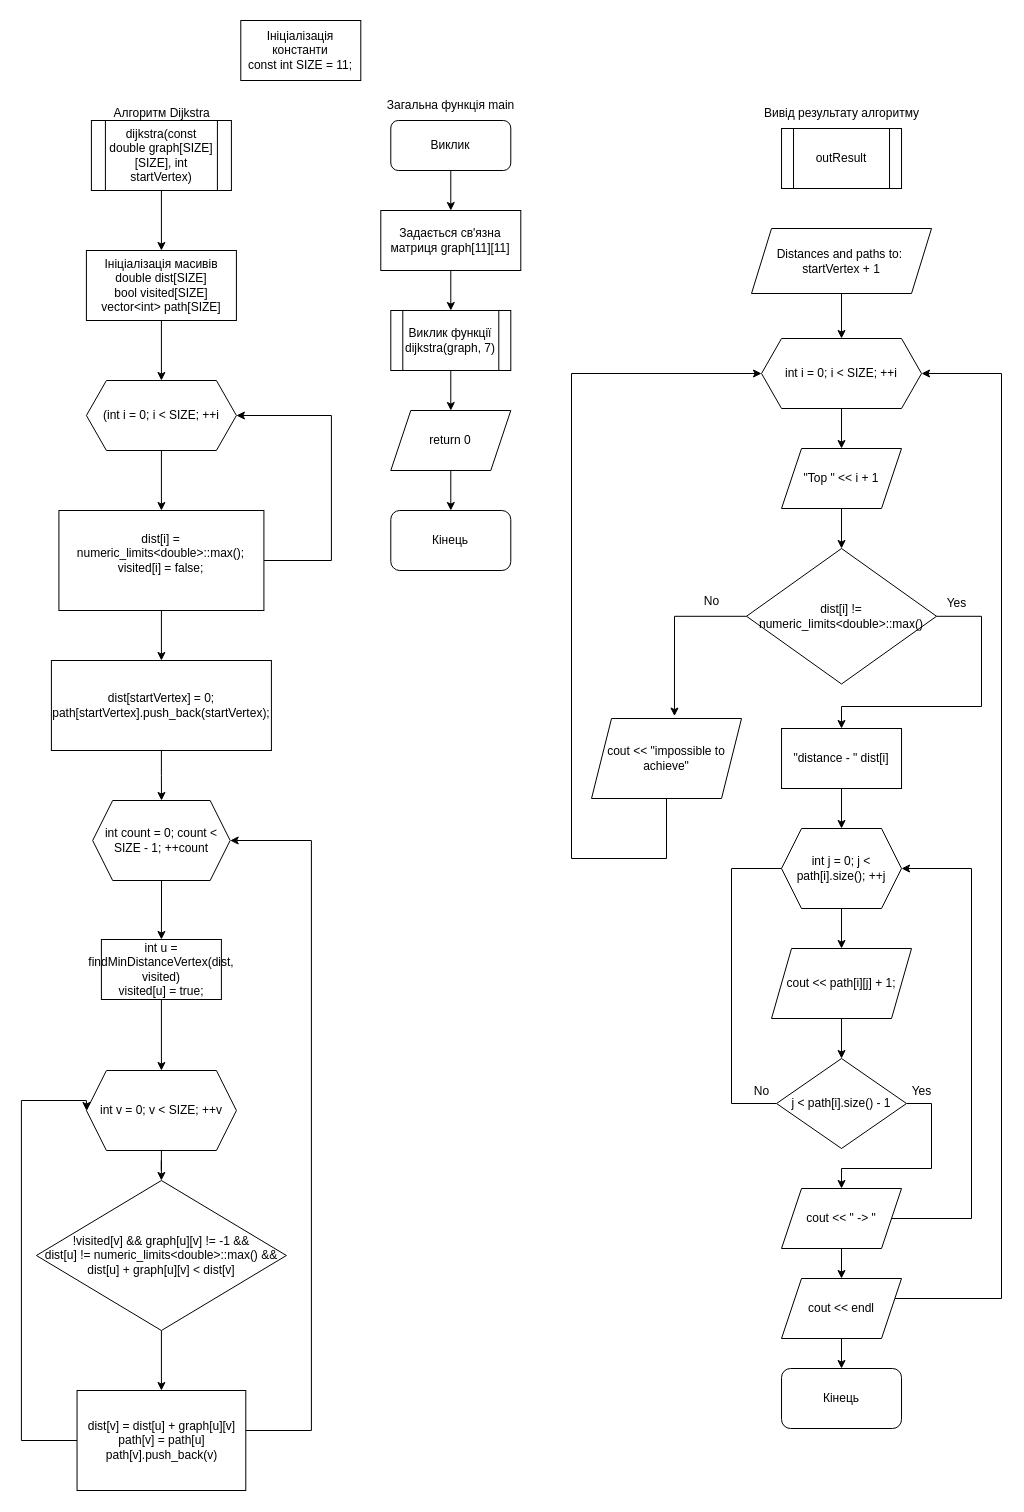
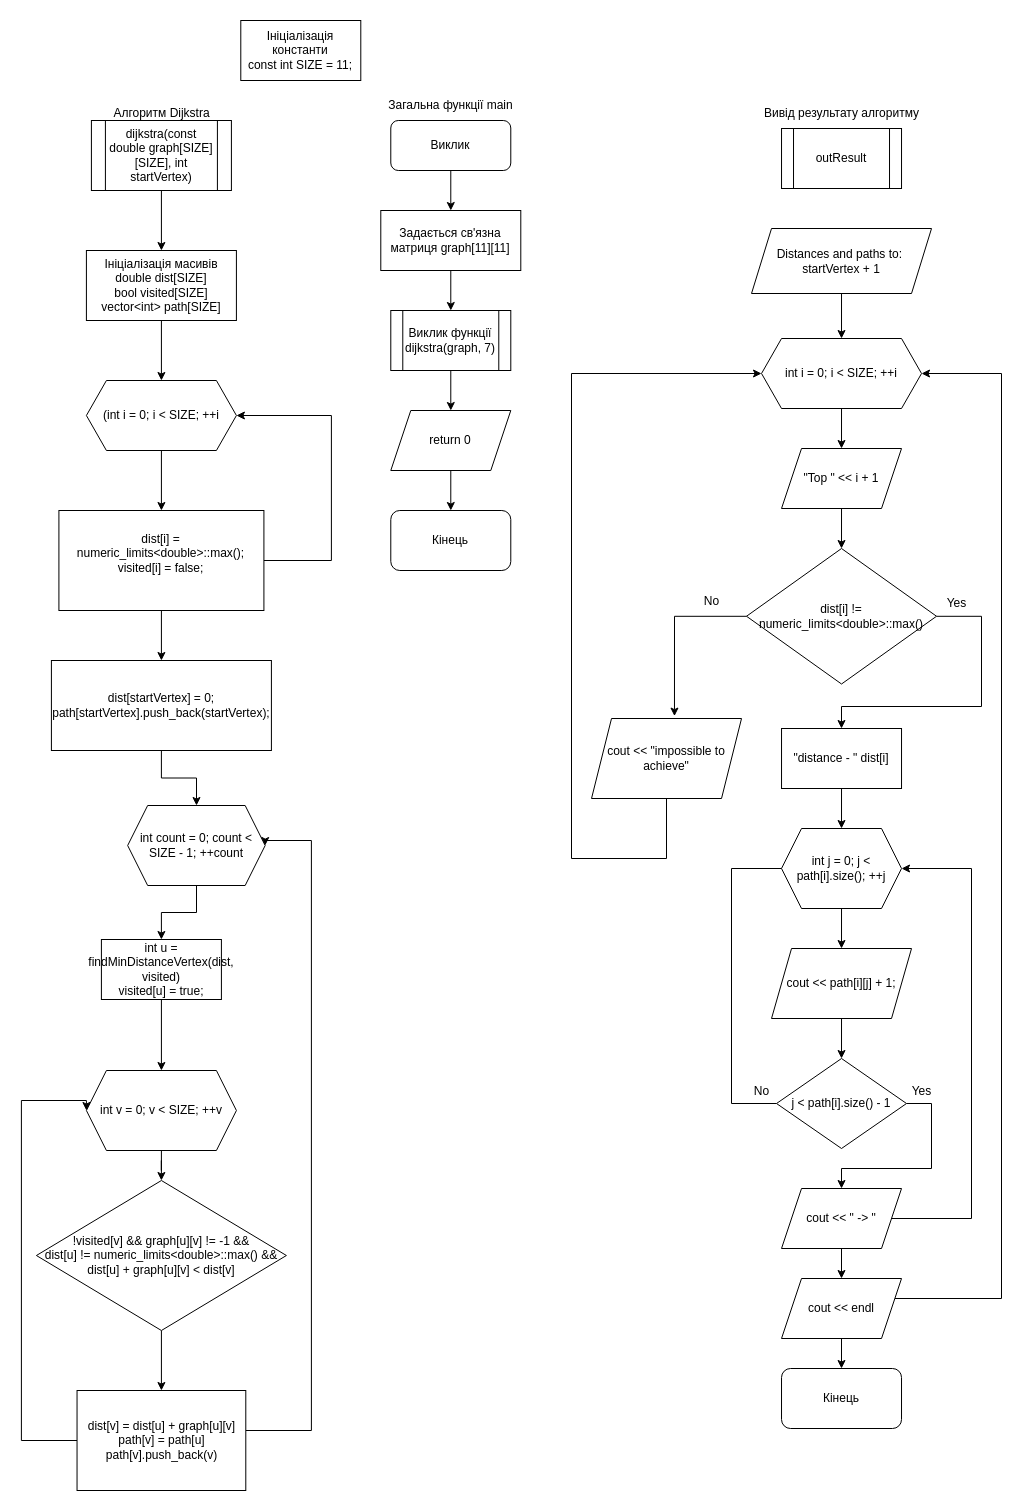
(451, 106) -> (451, 106)
(161, 841) -> (196, 846)
